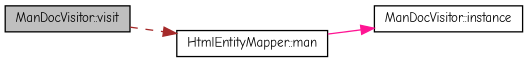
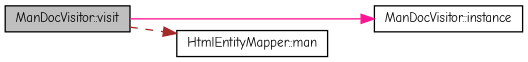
(344, 32) -> (245, 19)
